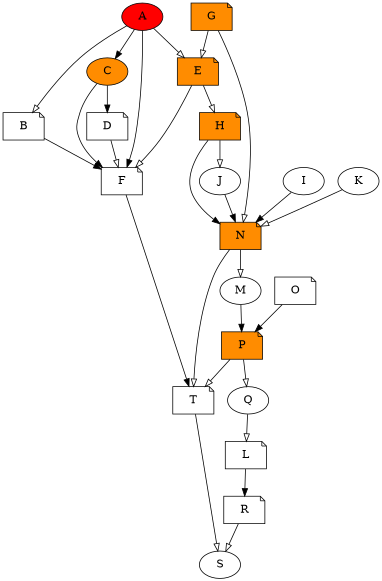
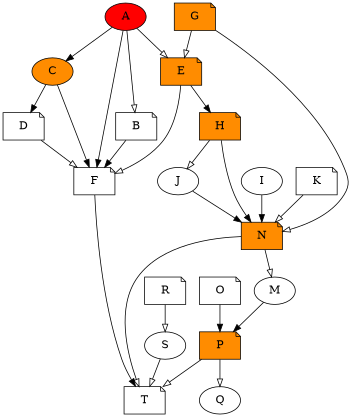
(207, 95) -> (198, 96)
(358, 181) -> (317, 181)
(246, 455) -> none
(206, 479) -> (156, 369)
